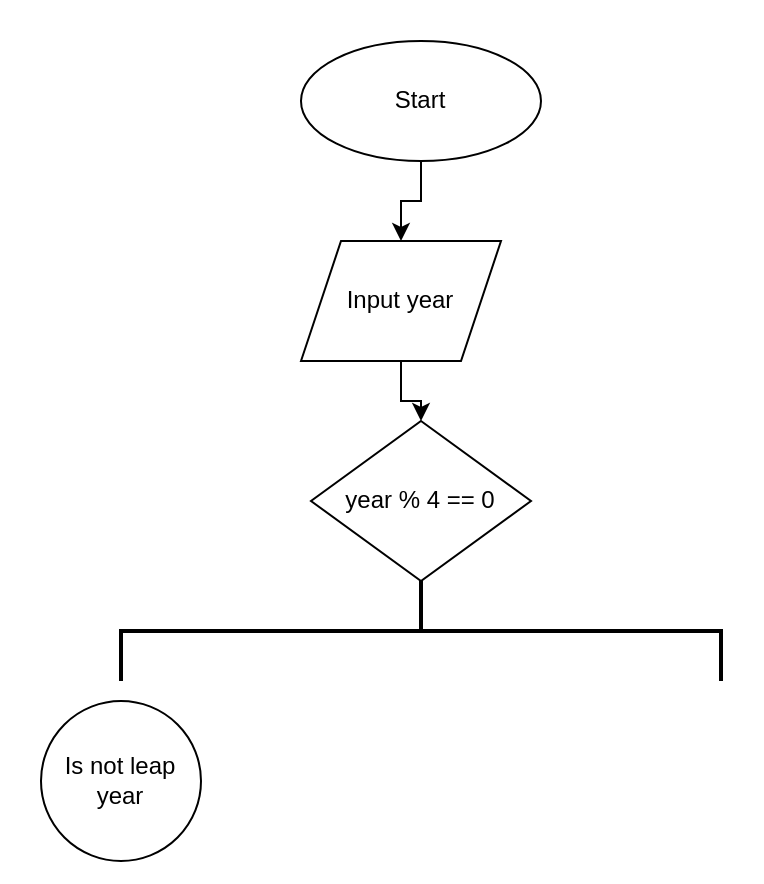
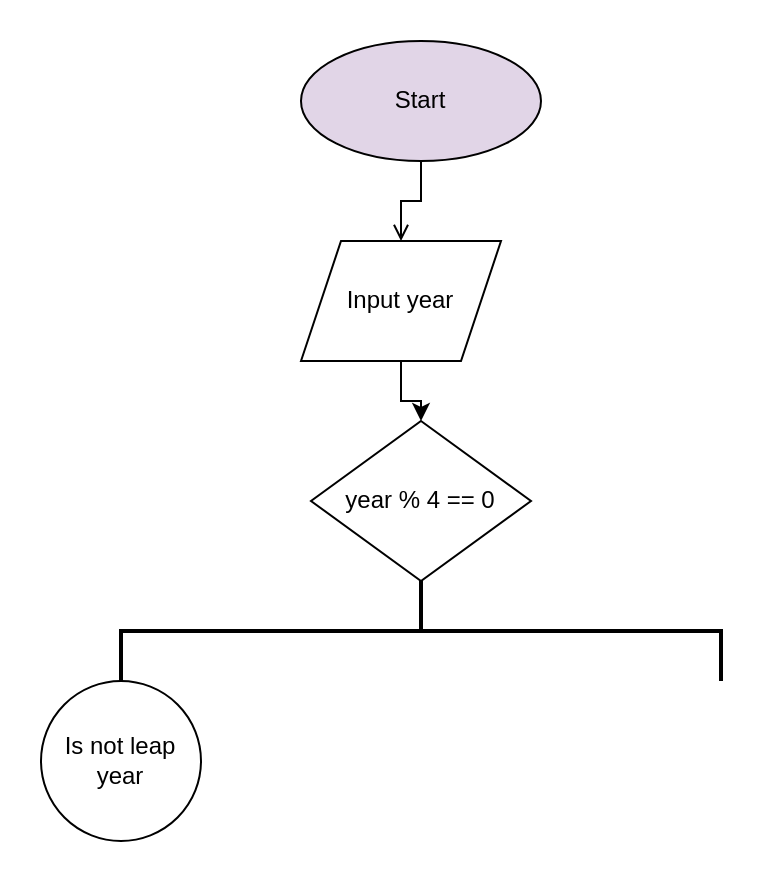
(421, 101) -> (421, 101)
(401, 226) -> (401, 229)
(121, 781) -> (121, 761)
